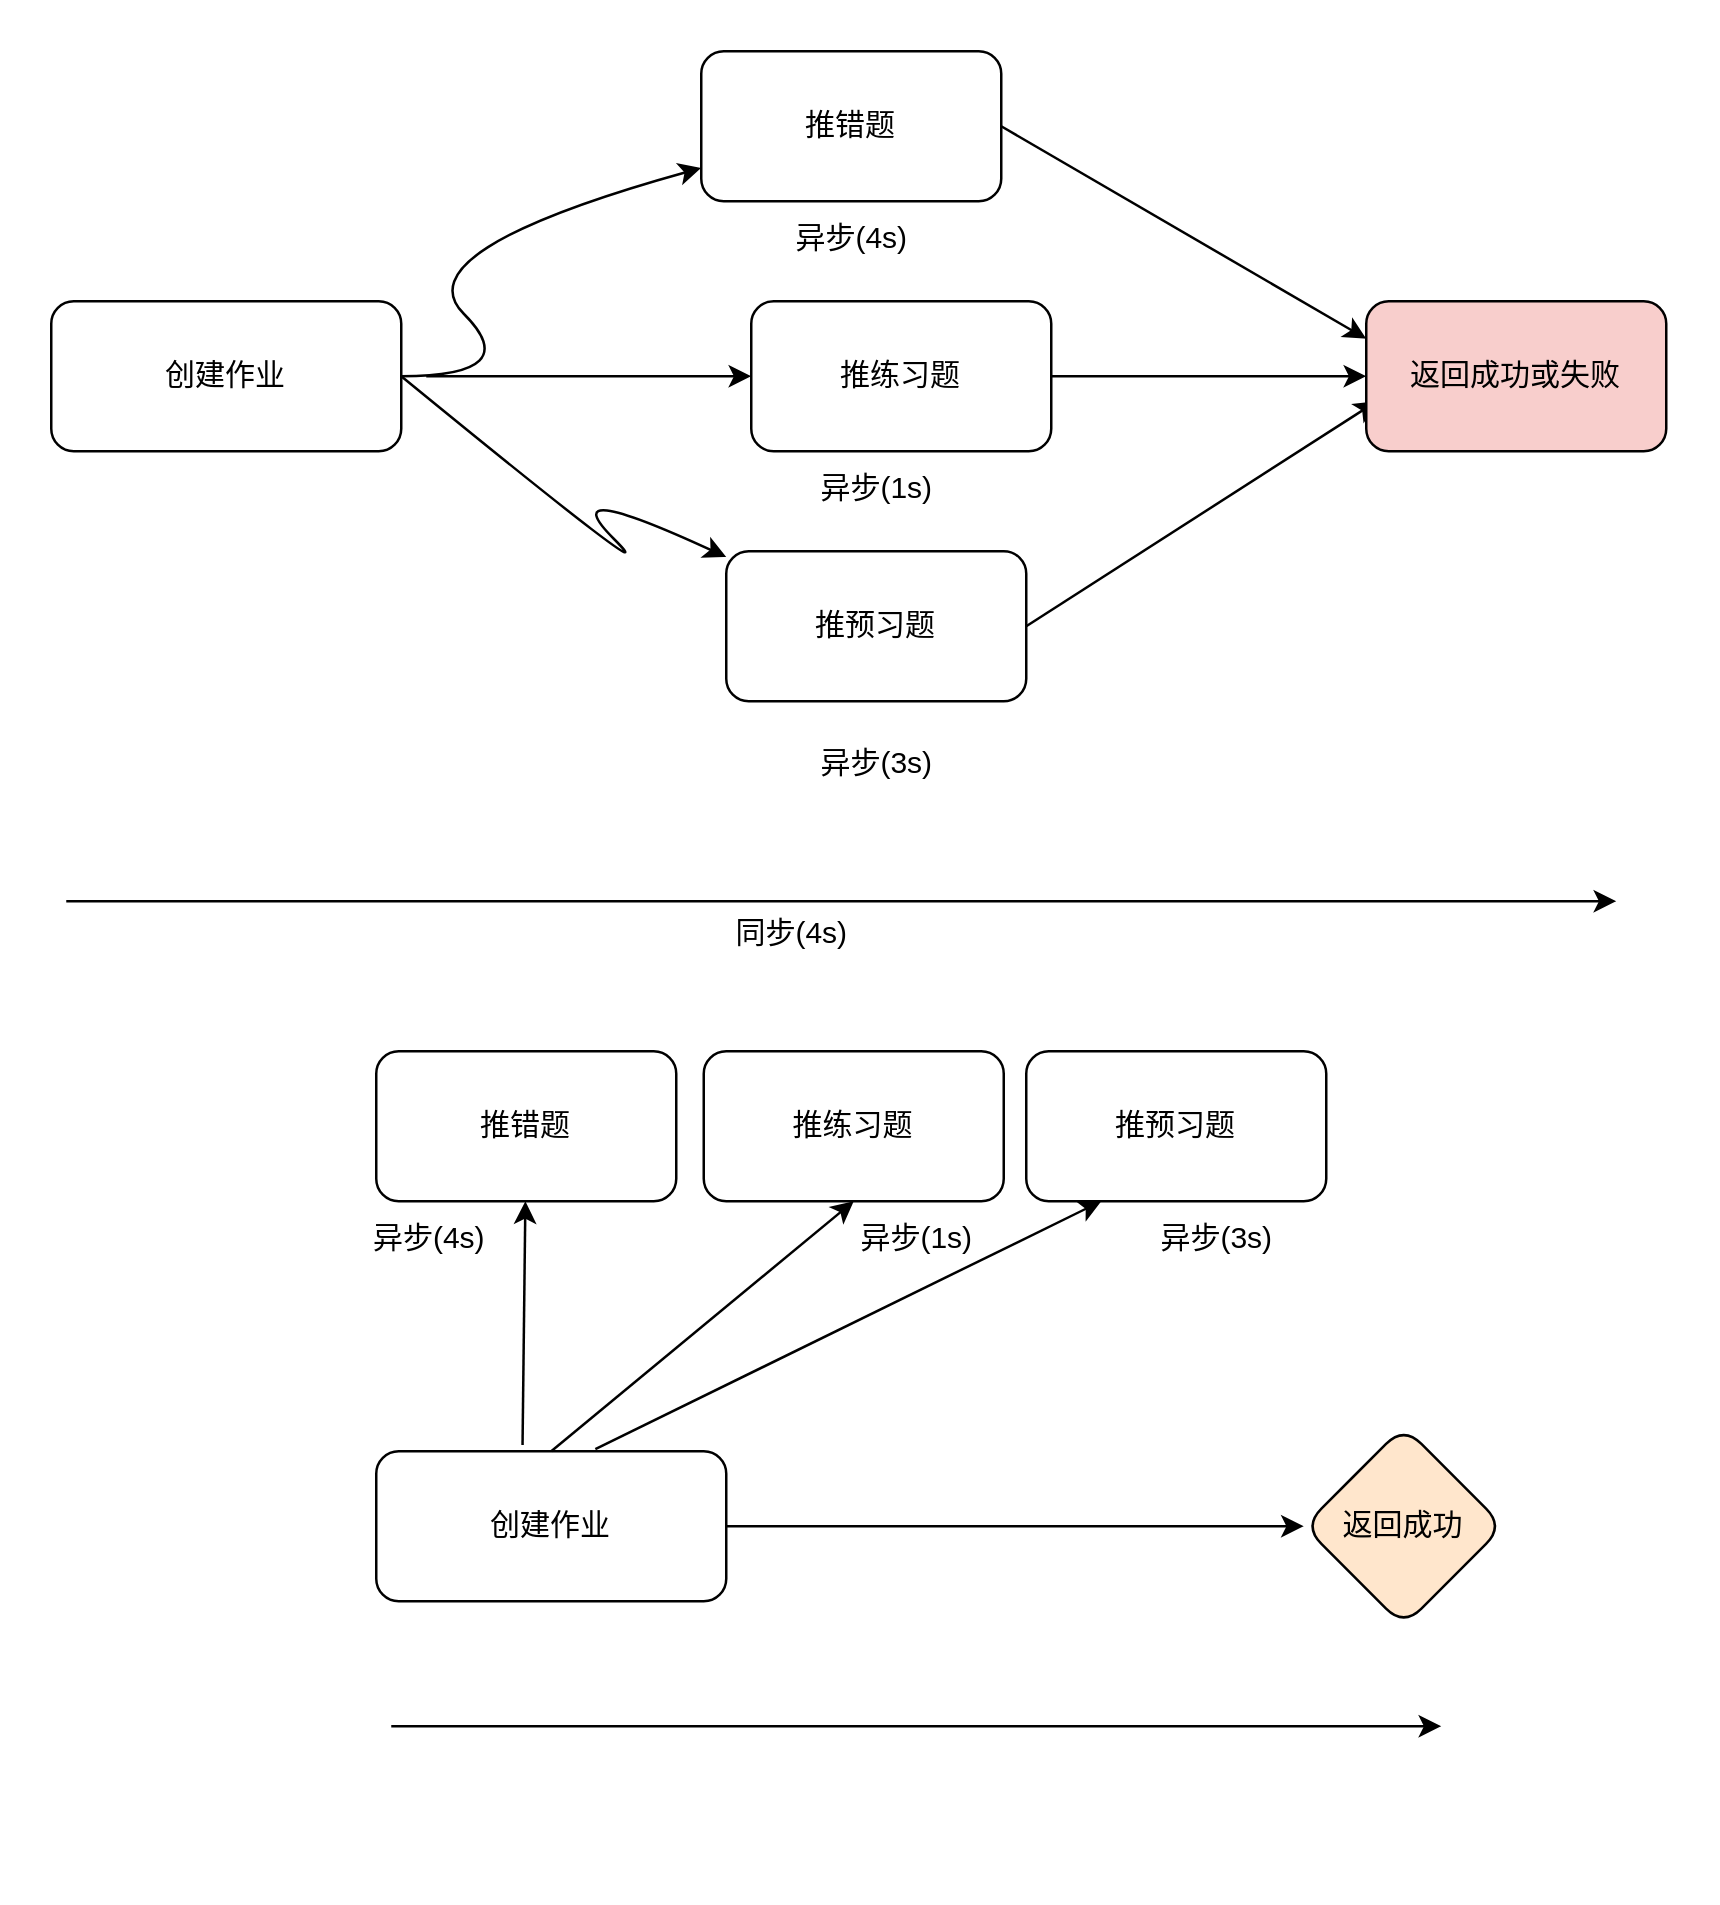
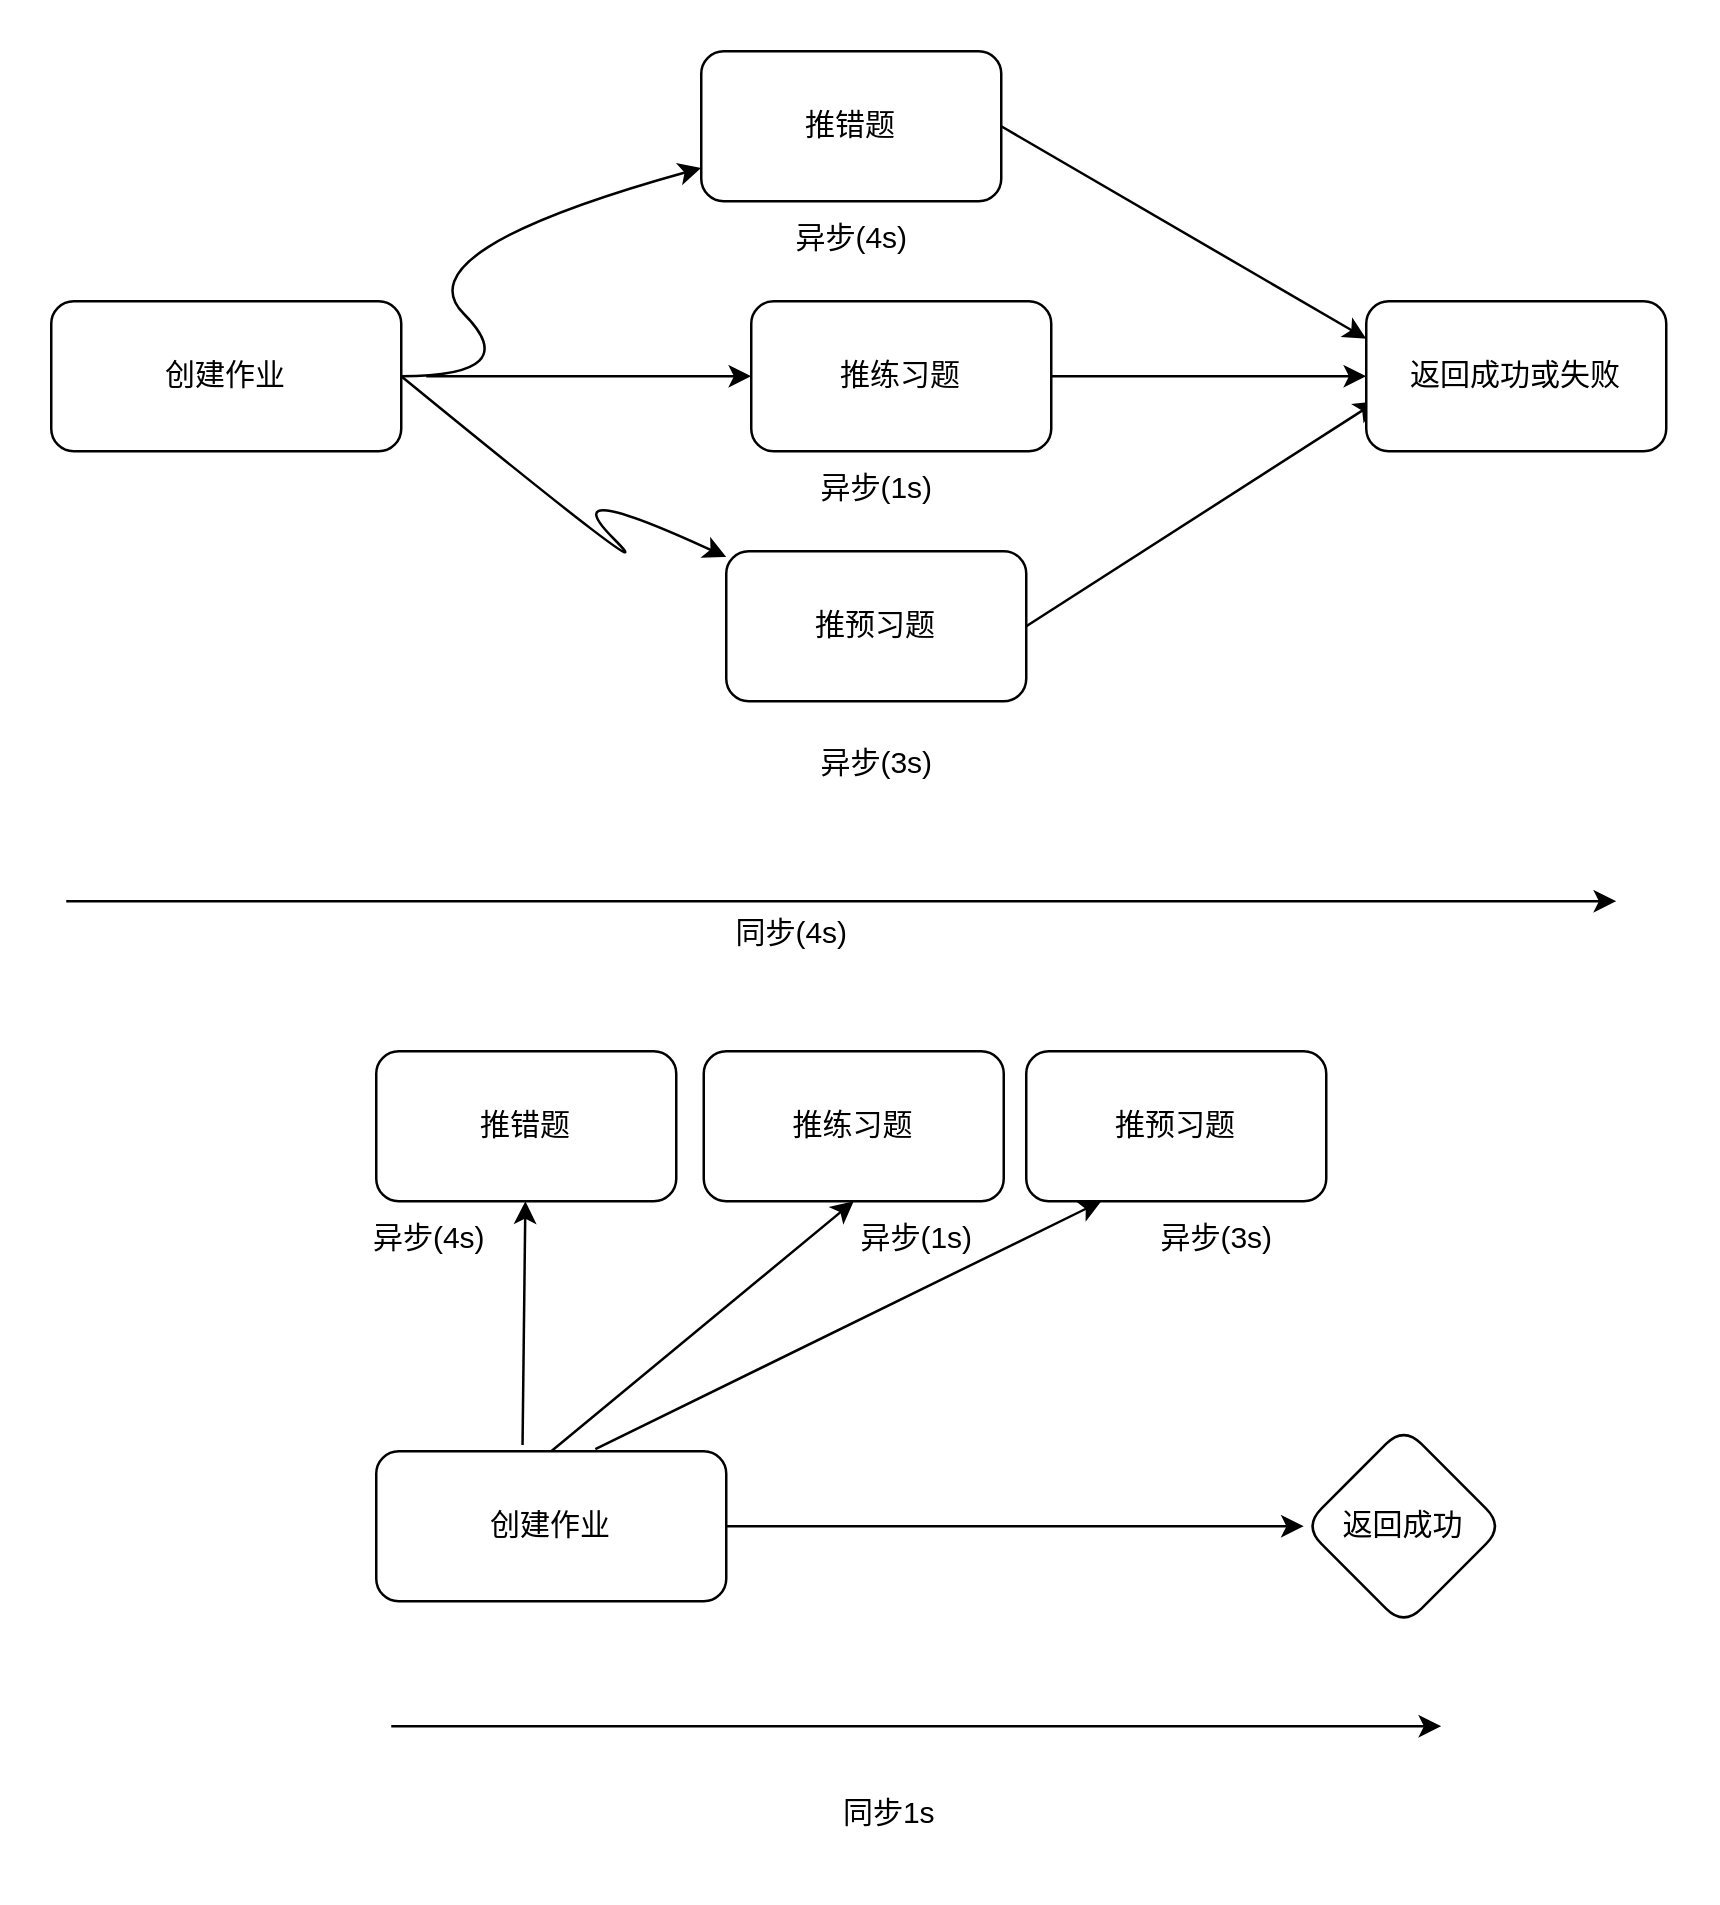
(1516, 376) -> (1516, 376)
(1404, 1526) -> (1404, 1526)
none -> (889, 1814)
